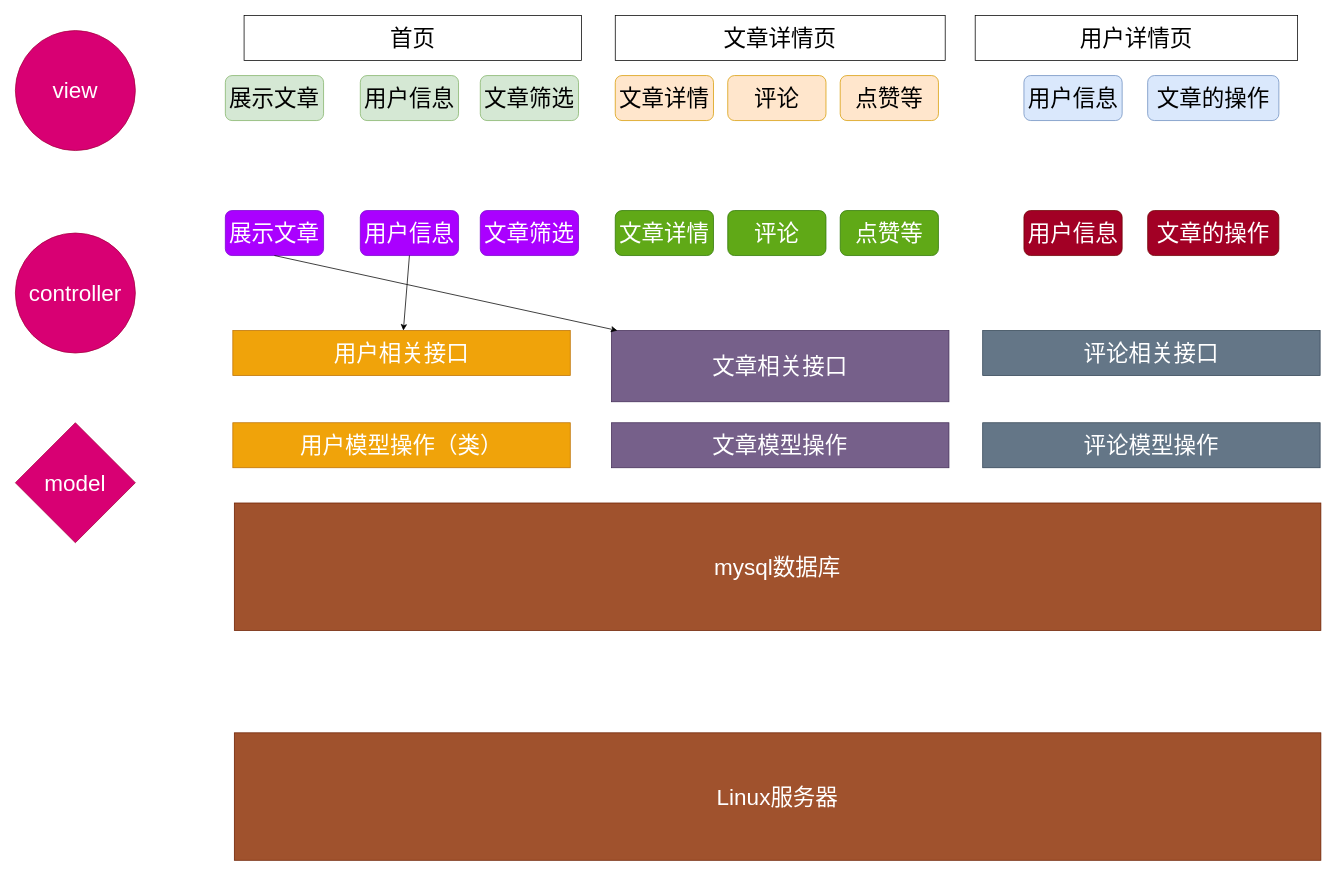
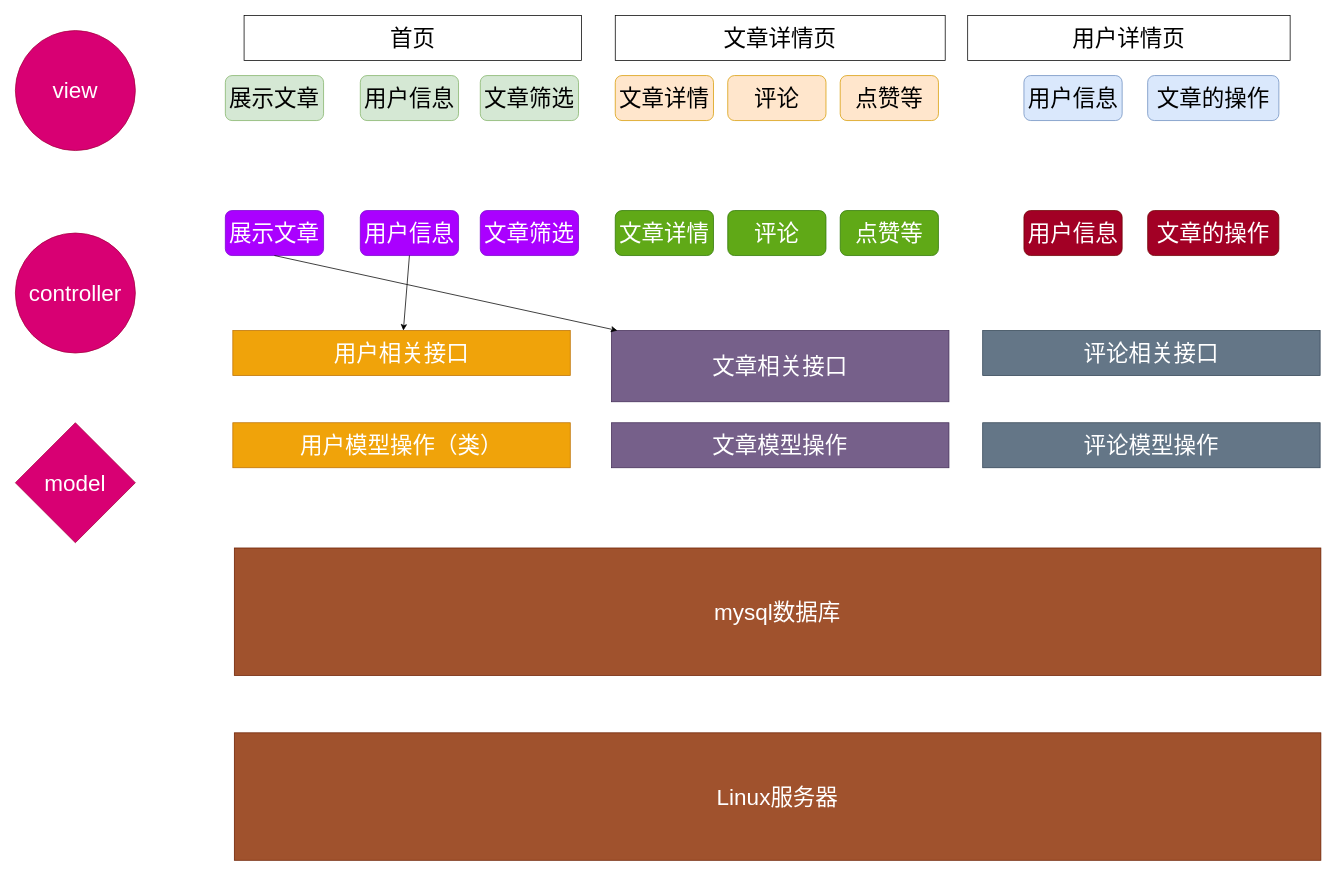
(1137, 38) -> (1129, 38)
(778, 567) -> (778, 612)
